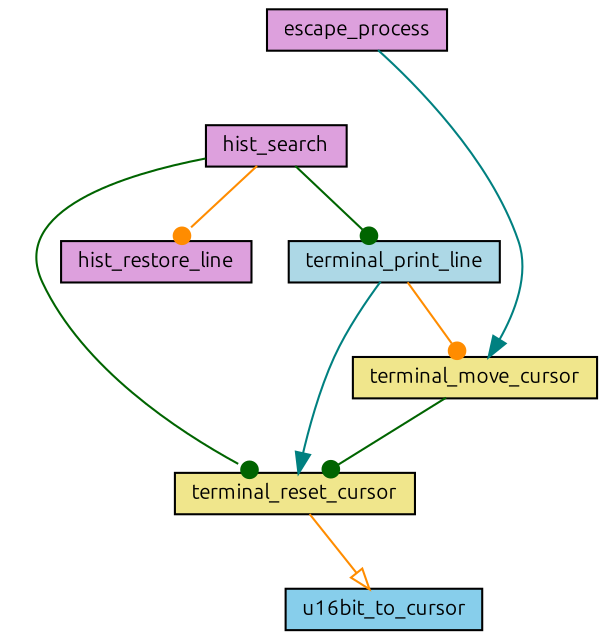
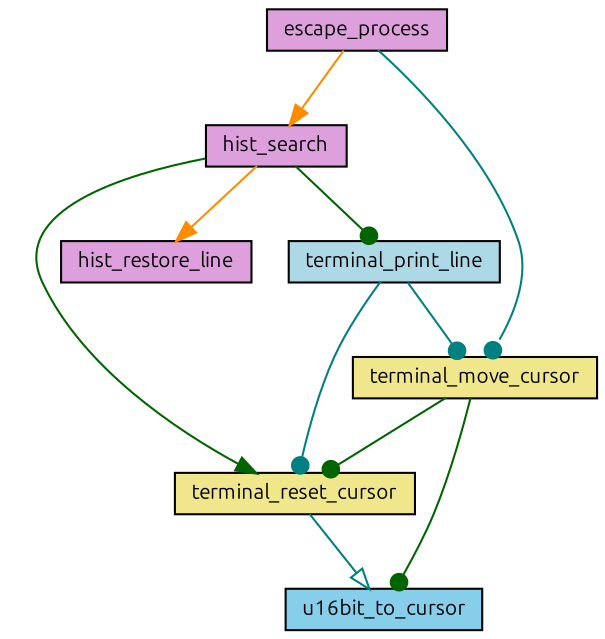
none -> (323, 80)
(489, 180) -> (489, 180)
(224, 197) -> (224, 197)
(52, 299) -> (52, 299)
(430, 313) -> (430, 313)
(331, 365) -> (331, 365)
none -> (443, 489)
(333, 544) -> (333, 544)
